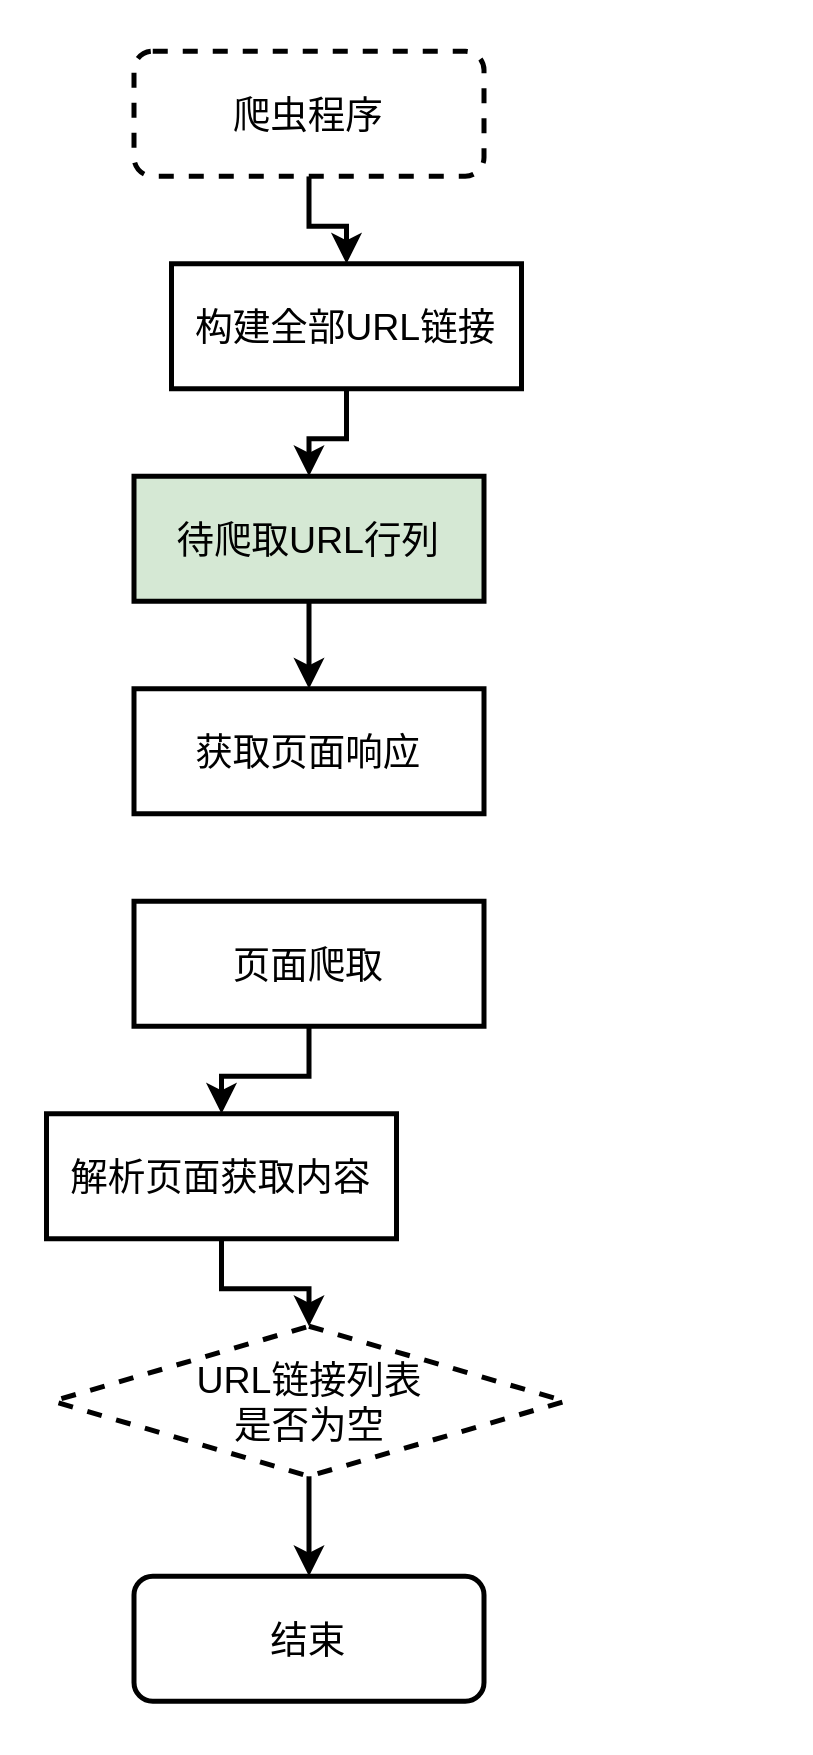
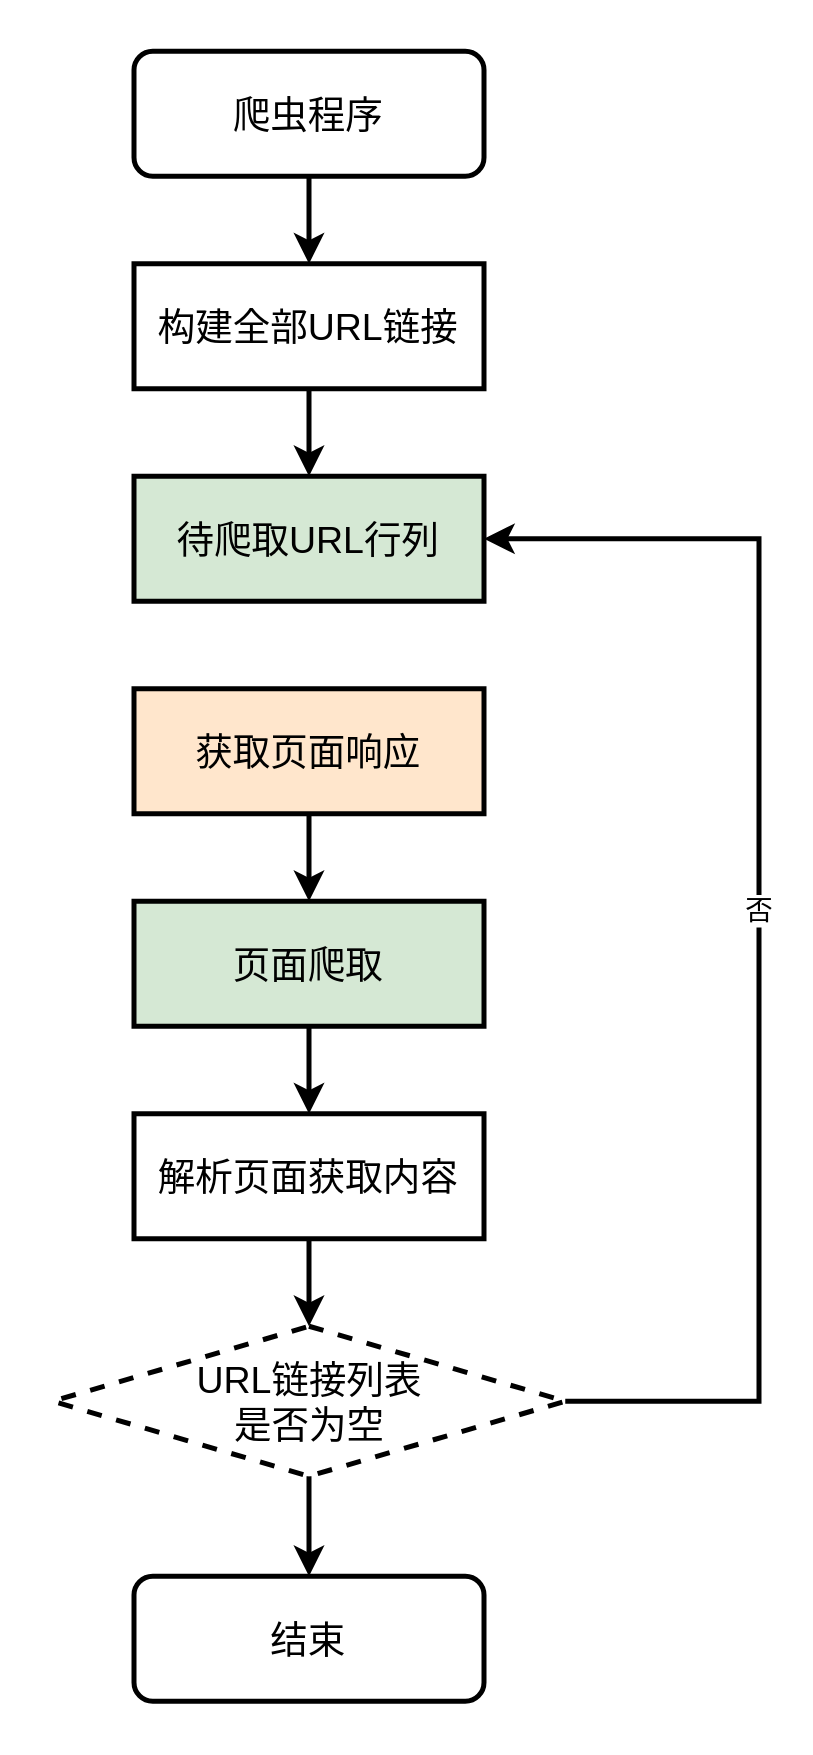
(309, 114) -> (309, 114)
(346, 326) -> (309, 326)
(309, 647) -> none
(309, 751) -> (309, 751)
none -> (309, 859)
none -> (759, 940)
(309, 964) -> (309, 964)
(221, 1176) -> (309, 1176)
